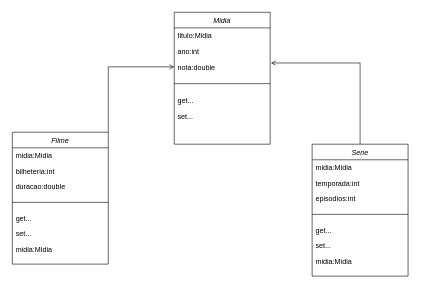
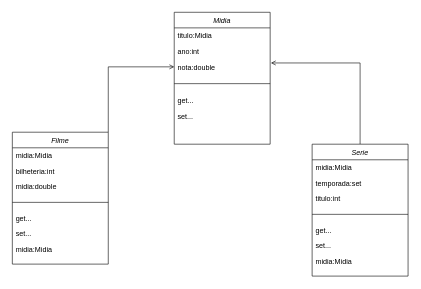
(340, 184) -> (341, 184)
(42, 187) -> (36, 187)
(338, 199) -> (332, 199)
